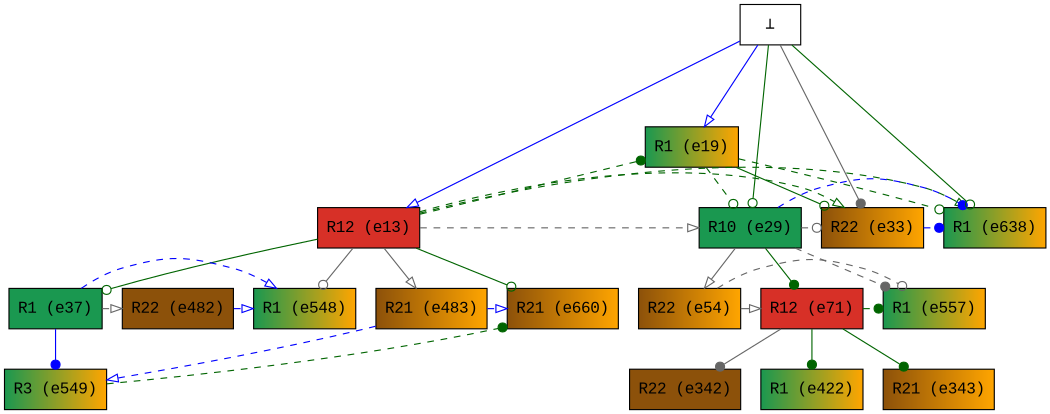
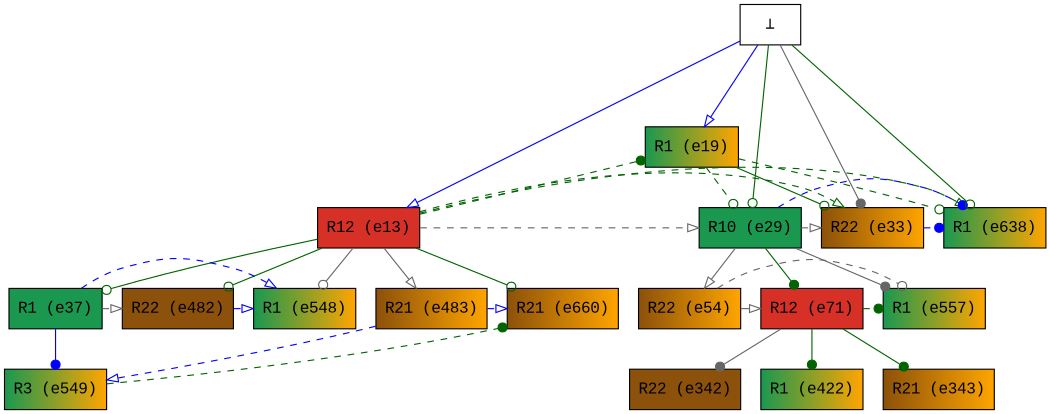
(806, 228) -> (806, 228)
none -> (277, 266)
(855, 274) -> (855, 274)
